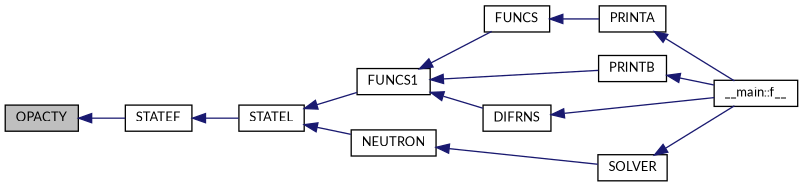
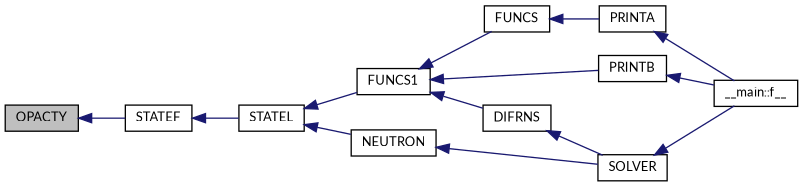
(639, 105) -> (581, 146)
